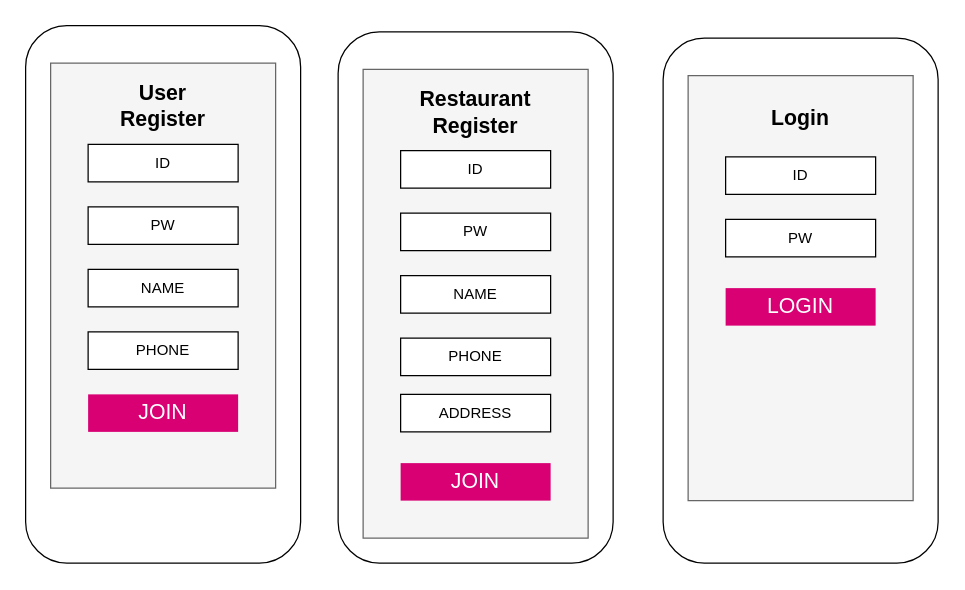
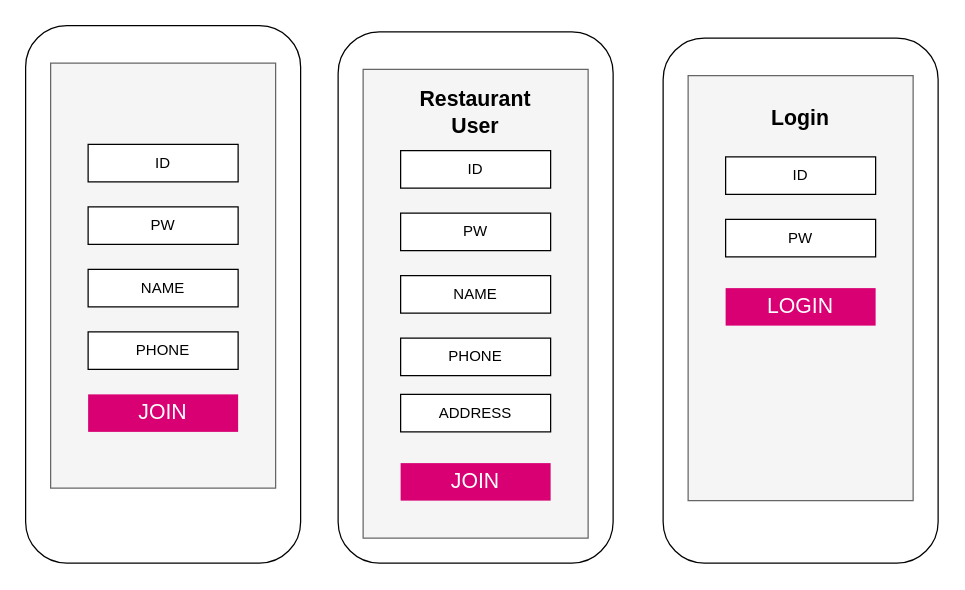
(163, 107) -> none
(476, 113) -> (476, 113)
